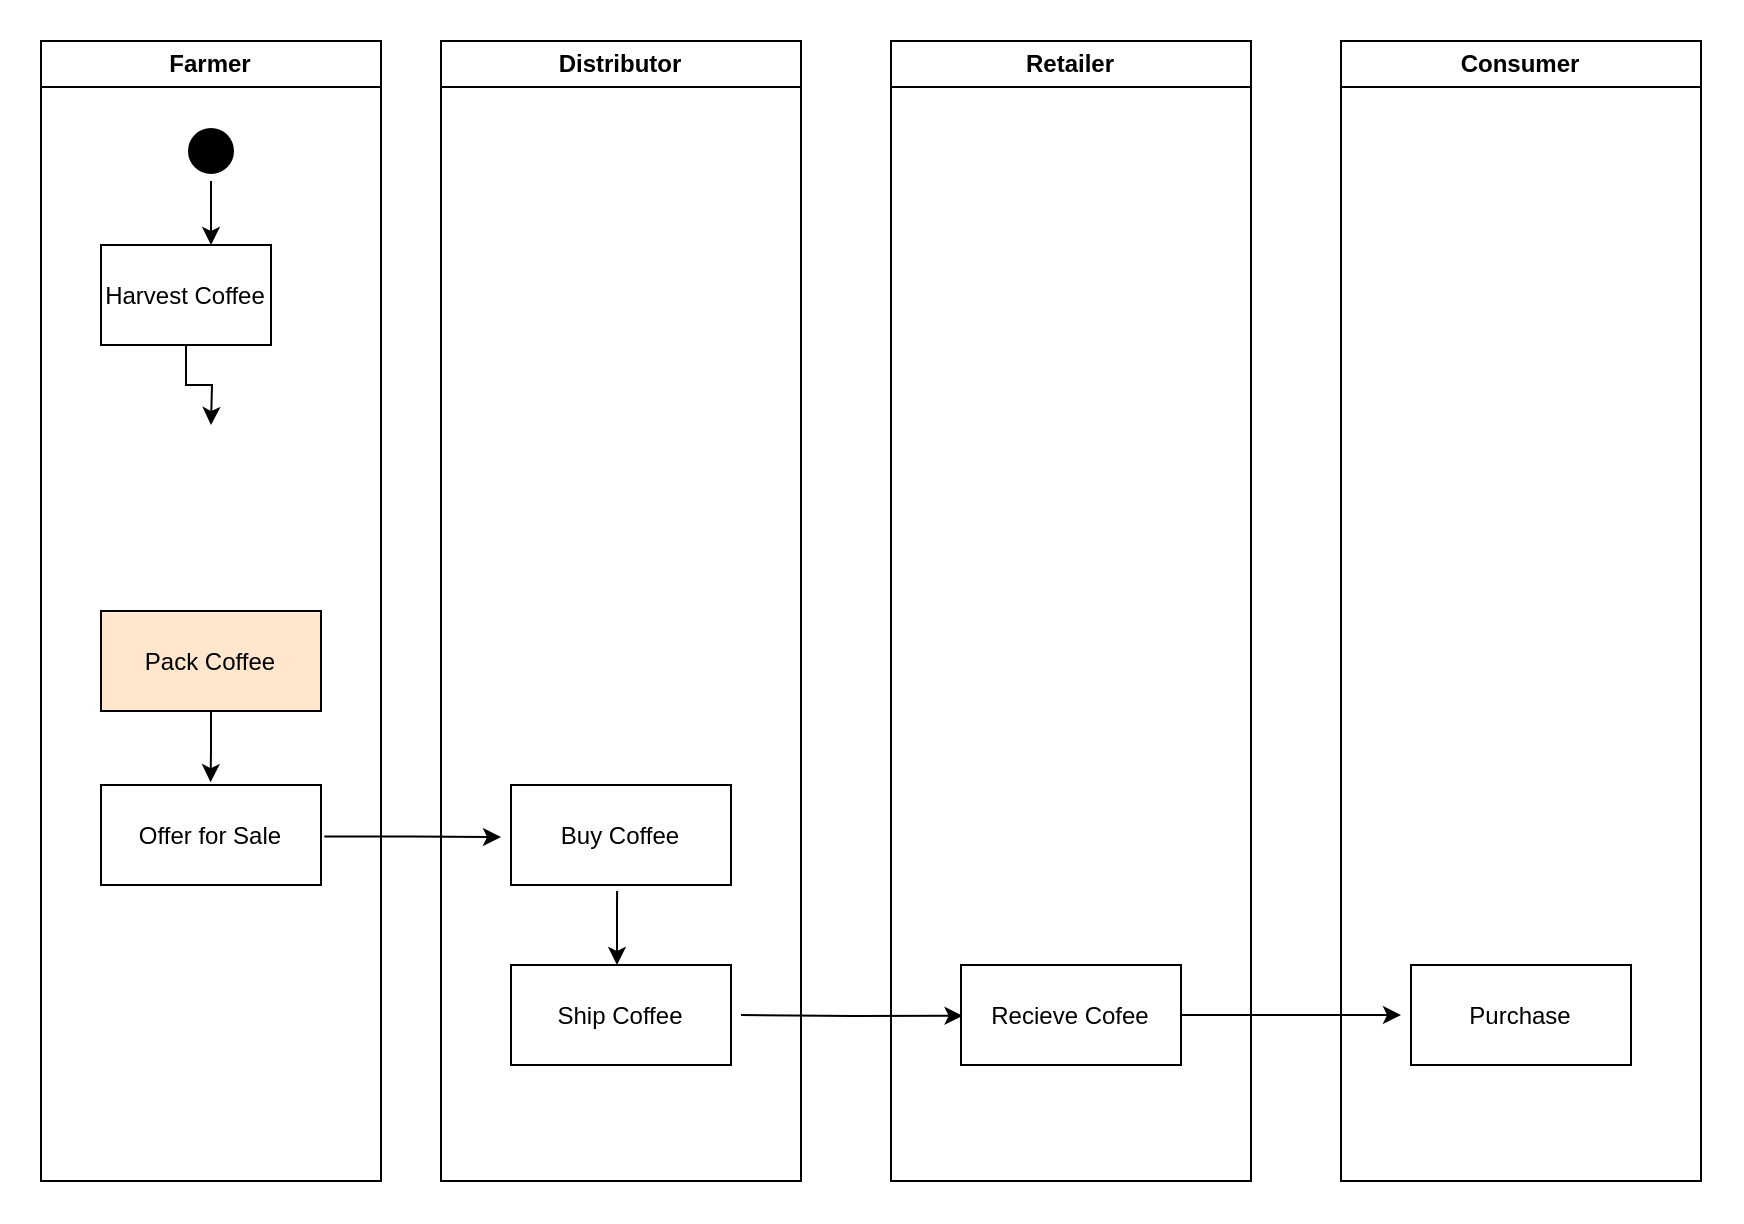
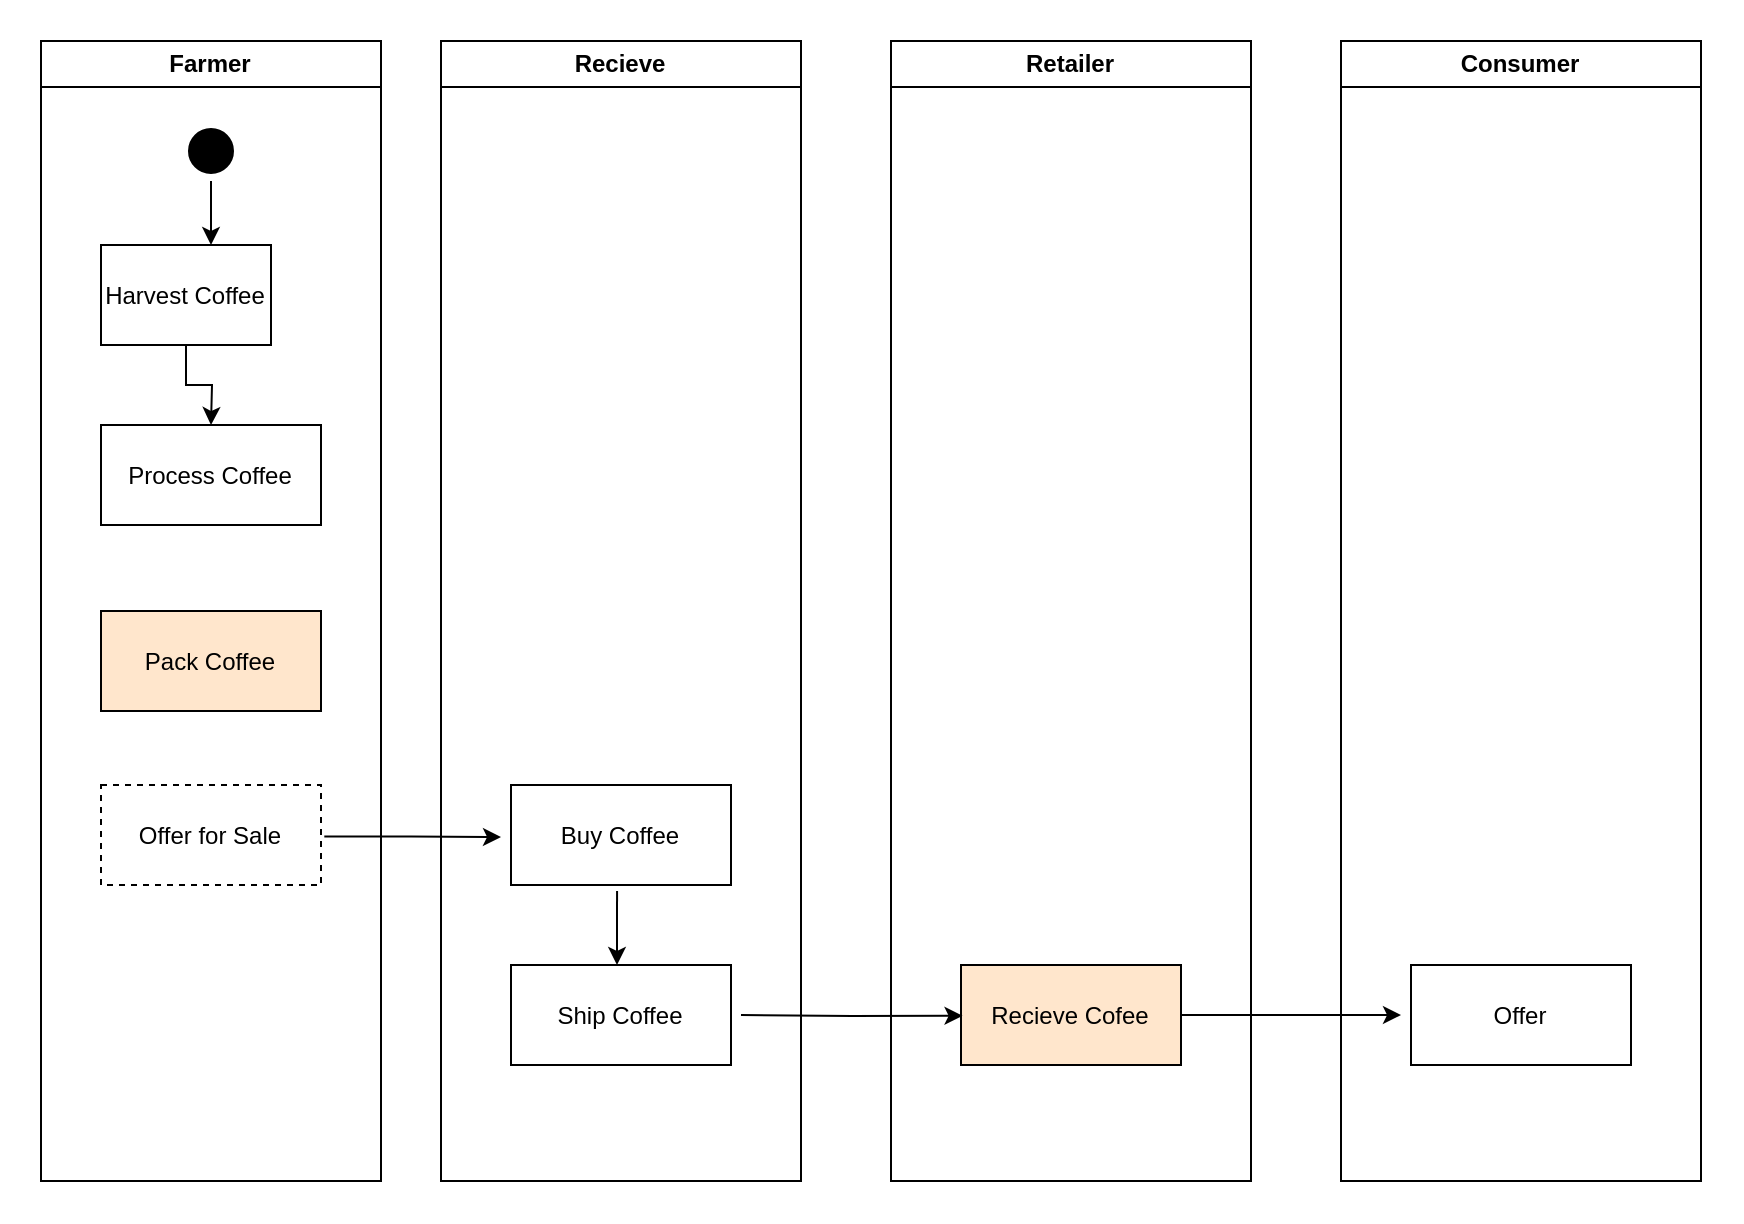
(621, 65) -> (621, 65)
none -> (211, 475)
(211, 740) -> none
(211, 835) -> (211, 835)
(1071, 1015) -> (1071, 1015)
(1520, 1016) -> (1520, 1016)
